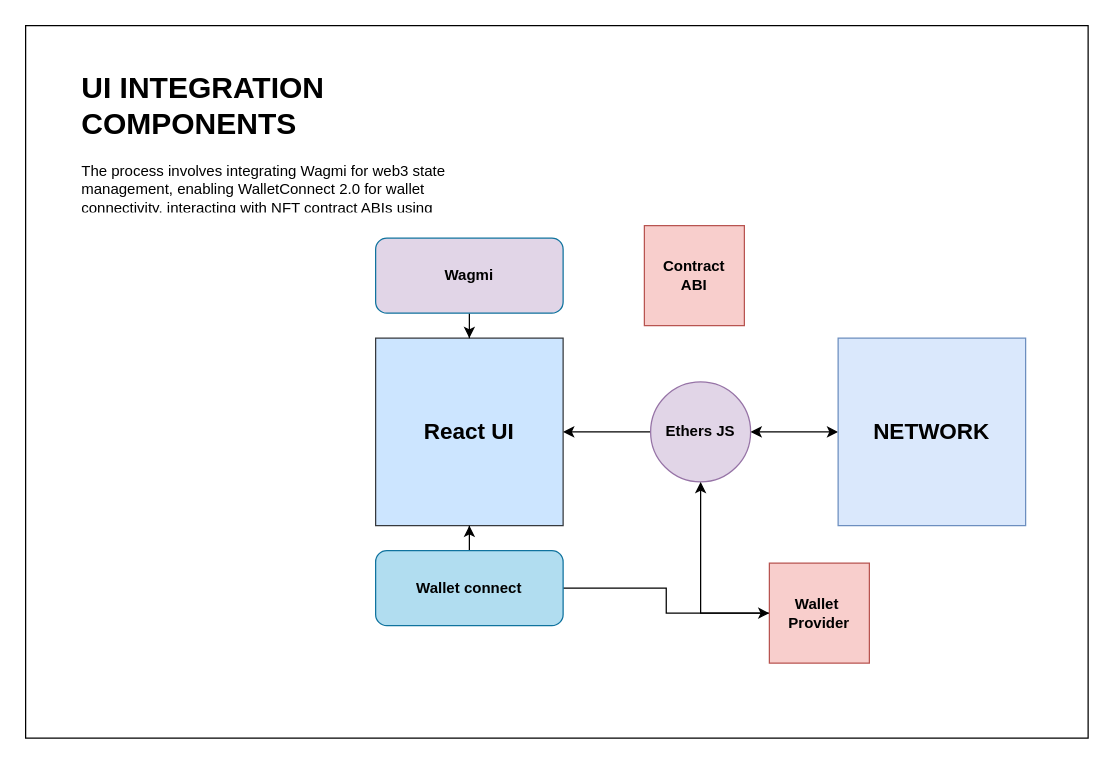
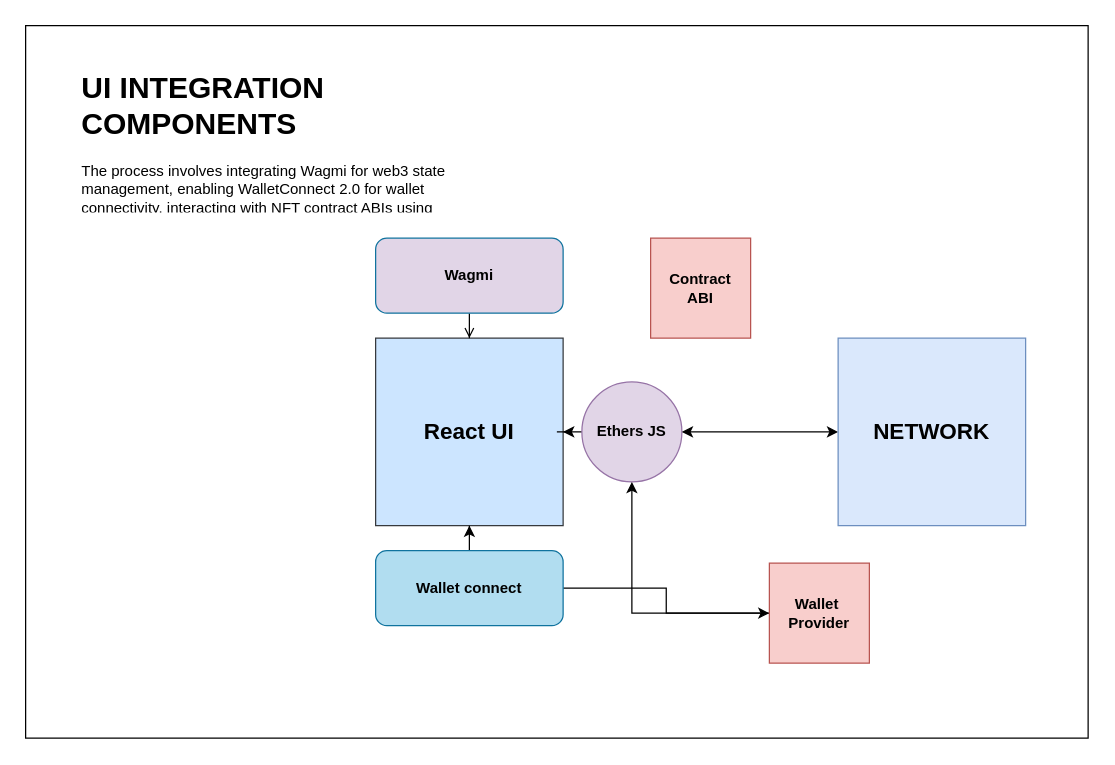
(694, 276) -> (701, 288)
(469, 328) -> (469, 330)
(701, 432) -> (632, 432)
